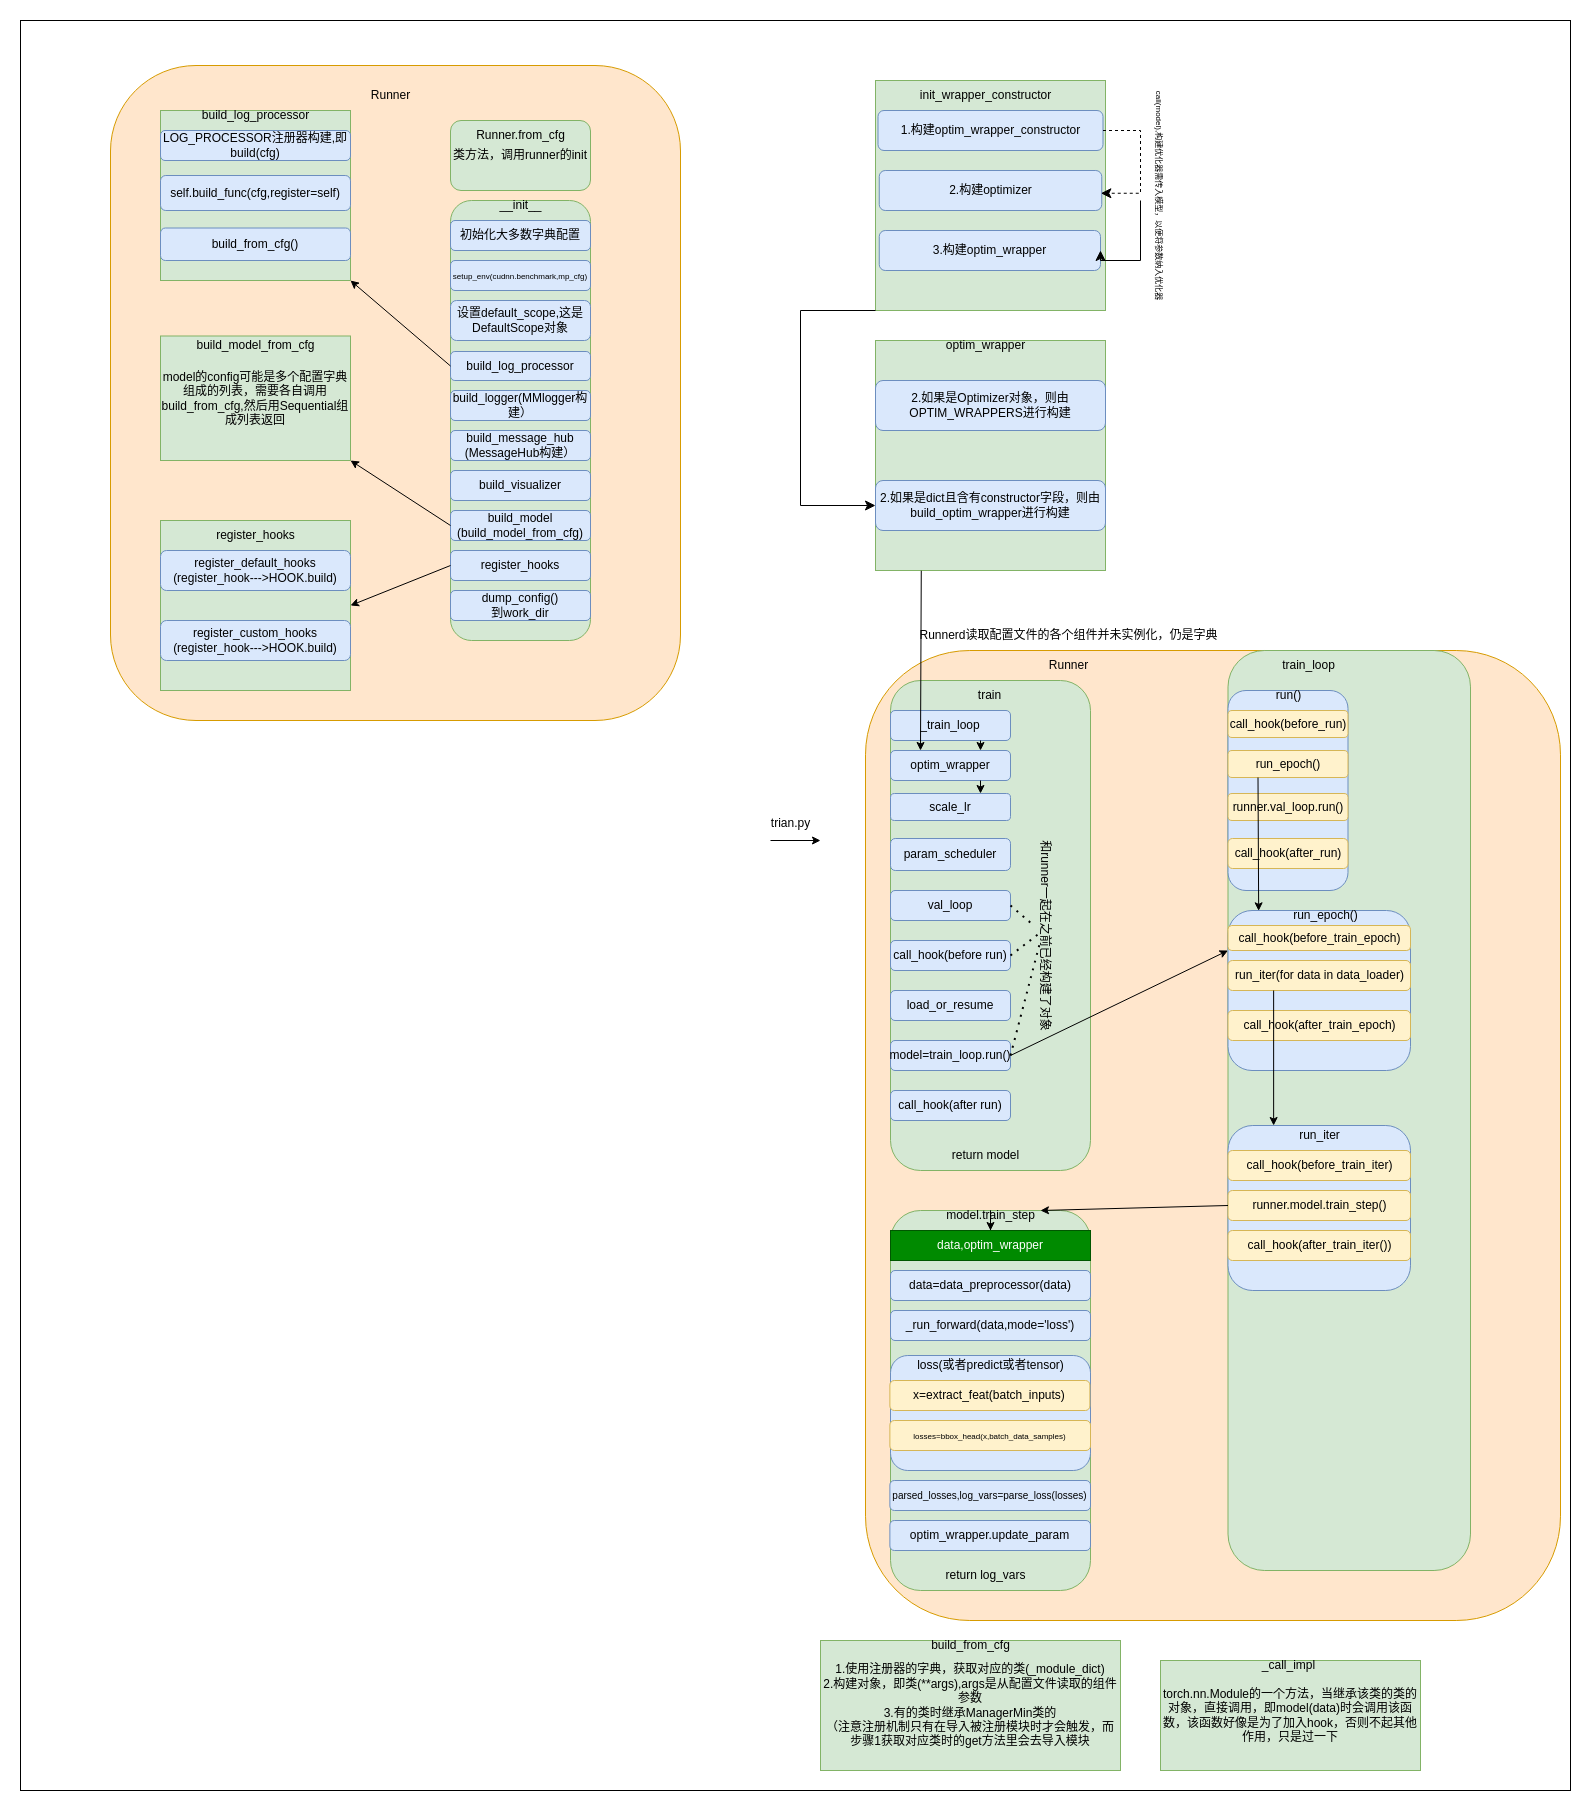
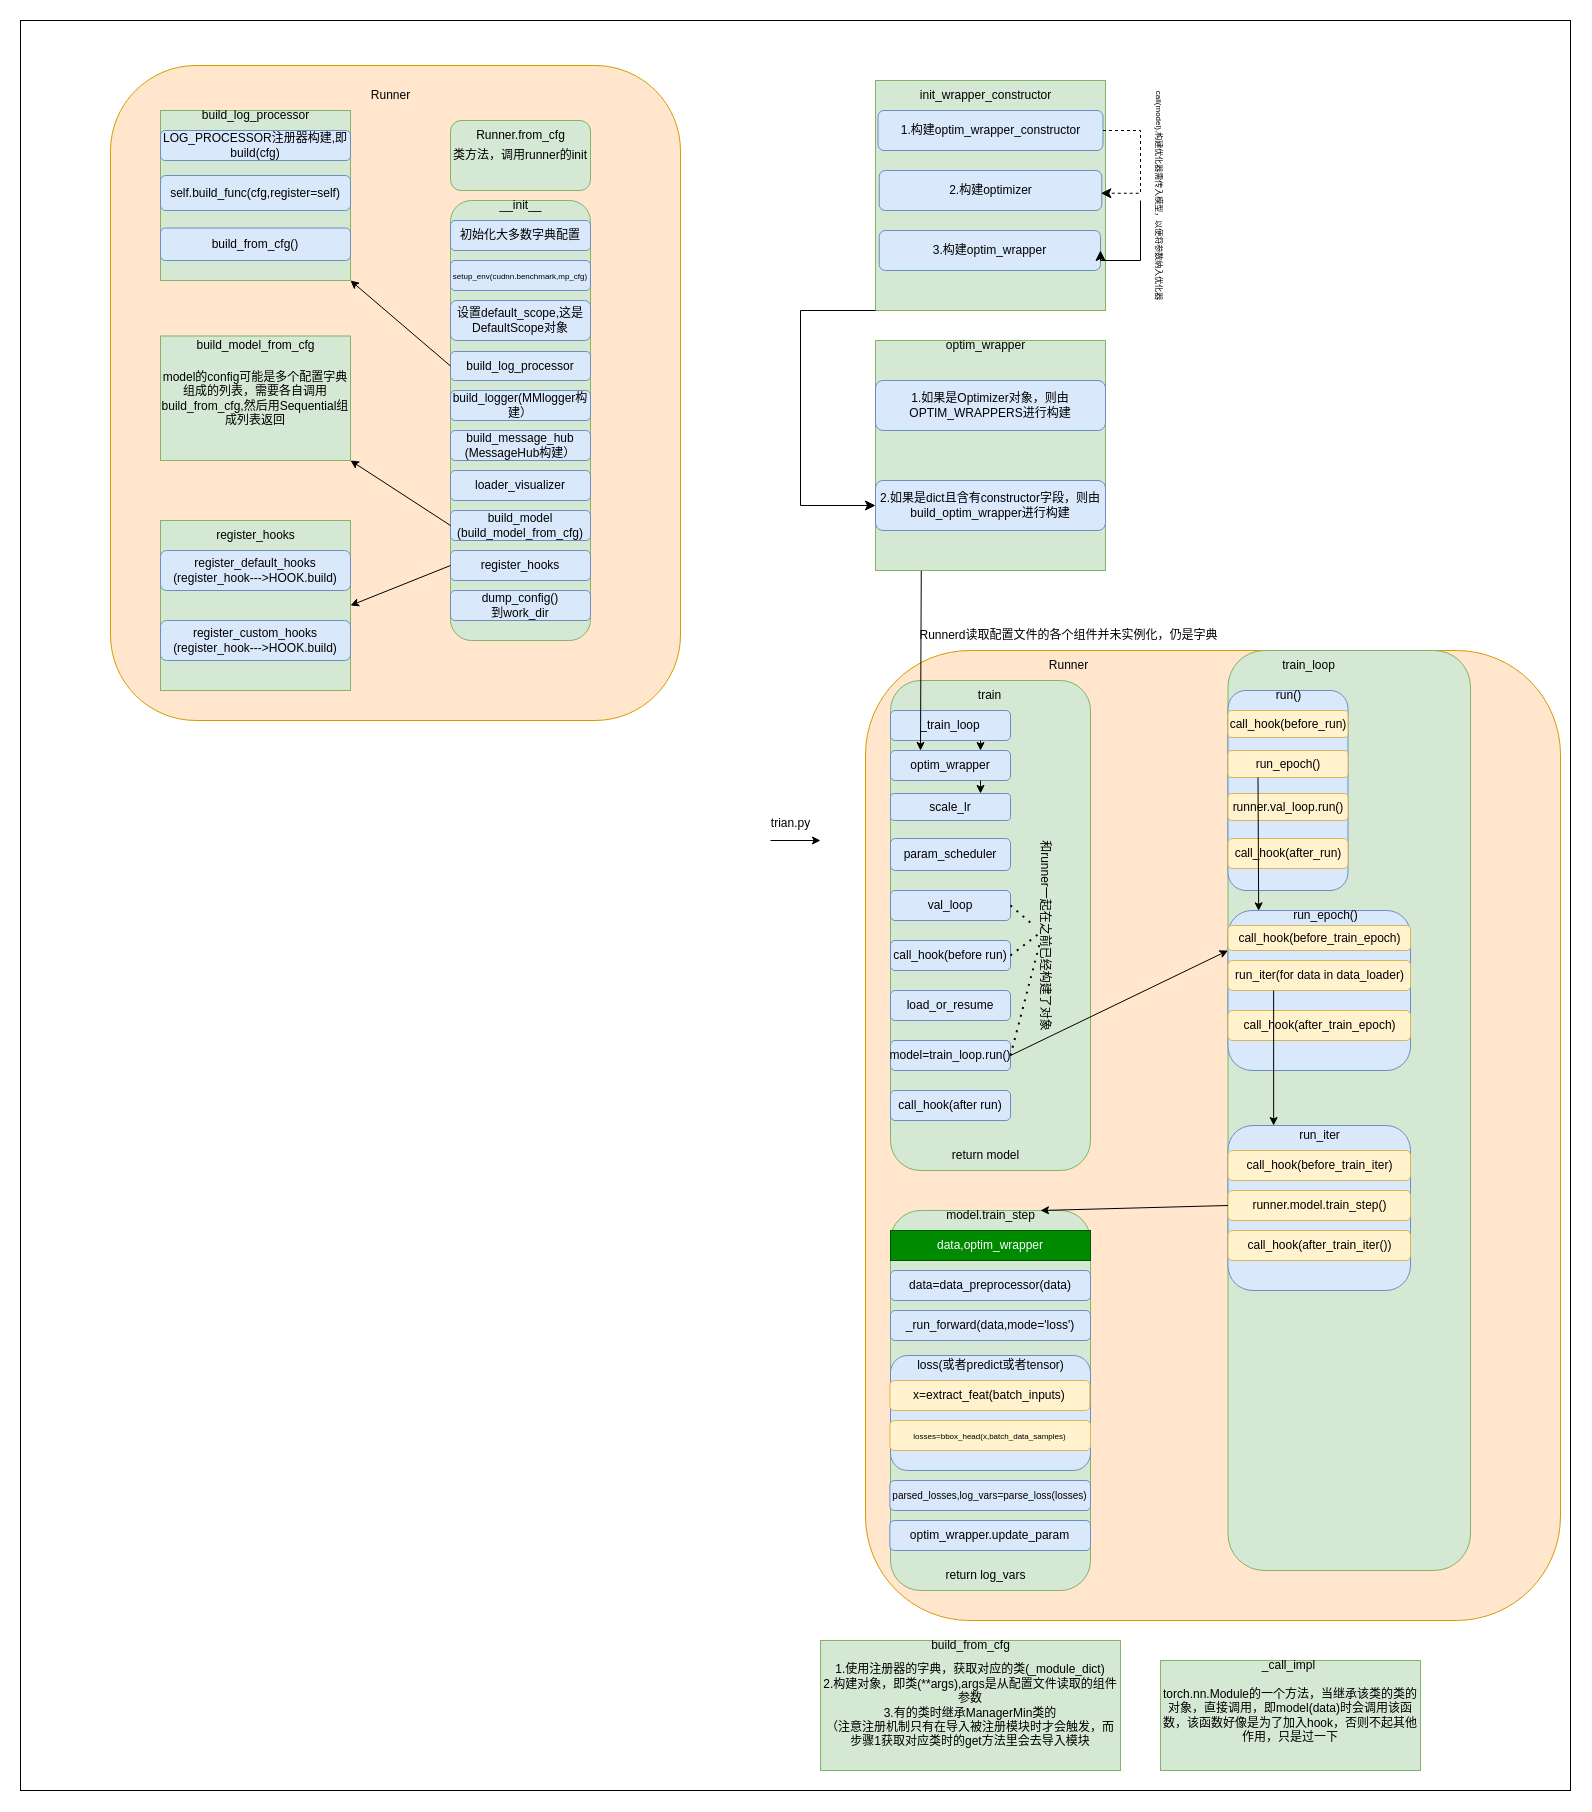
(991, 406) -> (991, 406)
(521, 486) -> (521, 486)
(991, 1215) -> none
